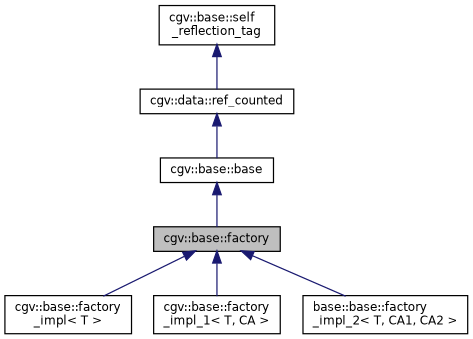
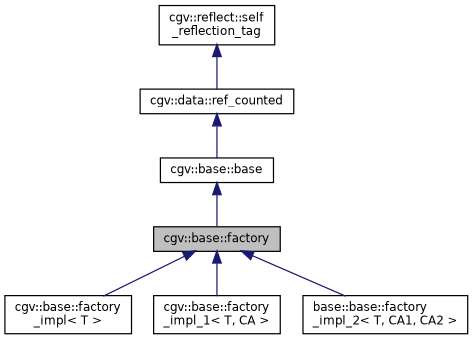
(217, 25) -> (217, 25)
